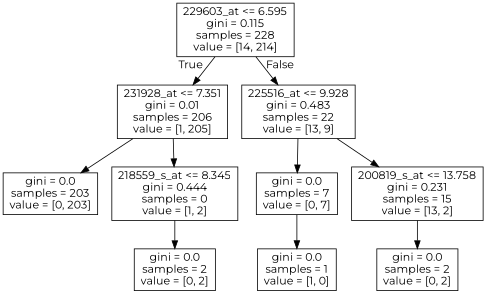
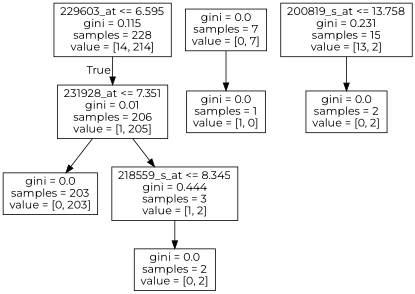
(298, 112) -> none
(175, 194) -> (175, 194)
